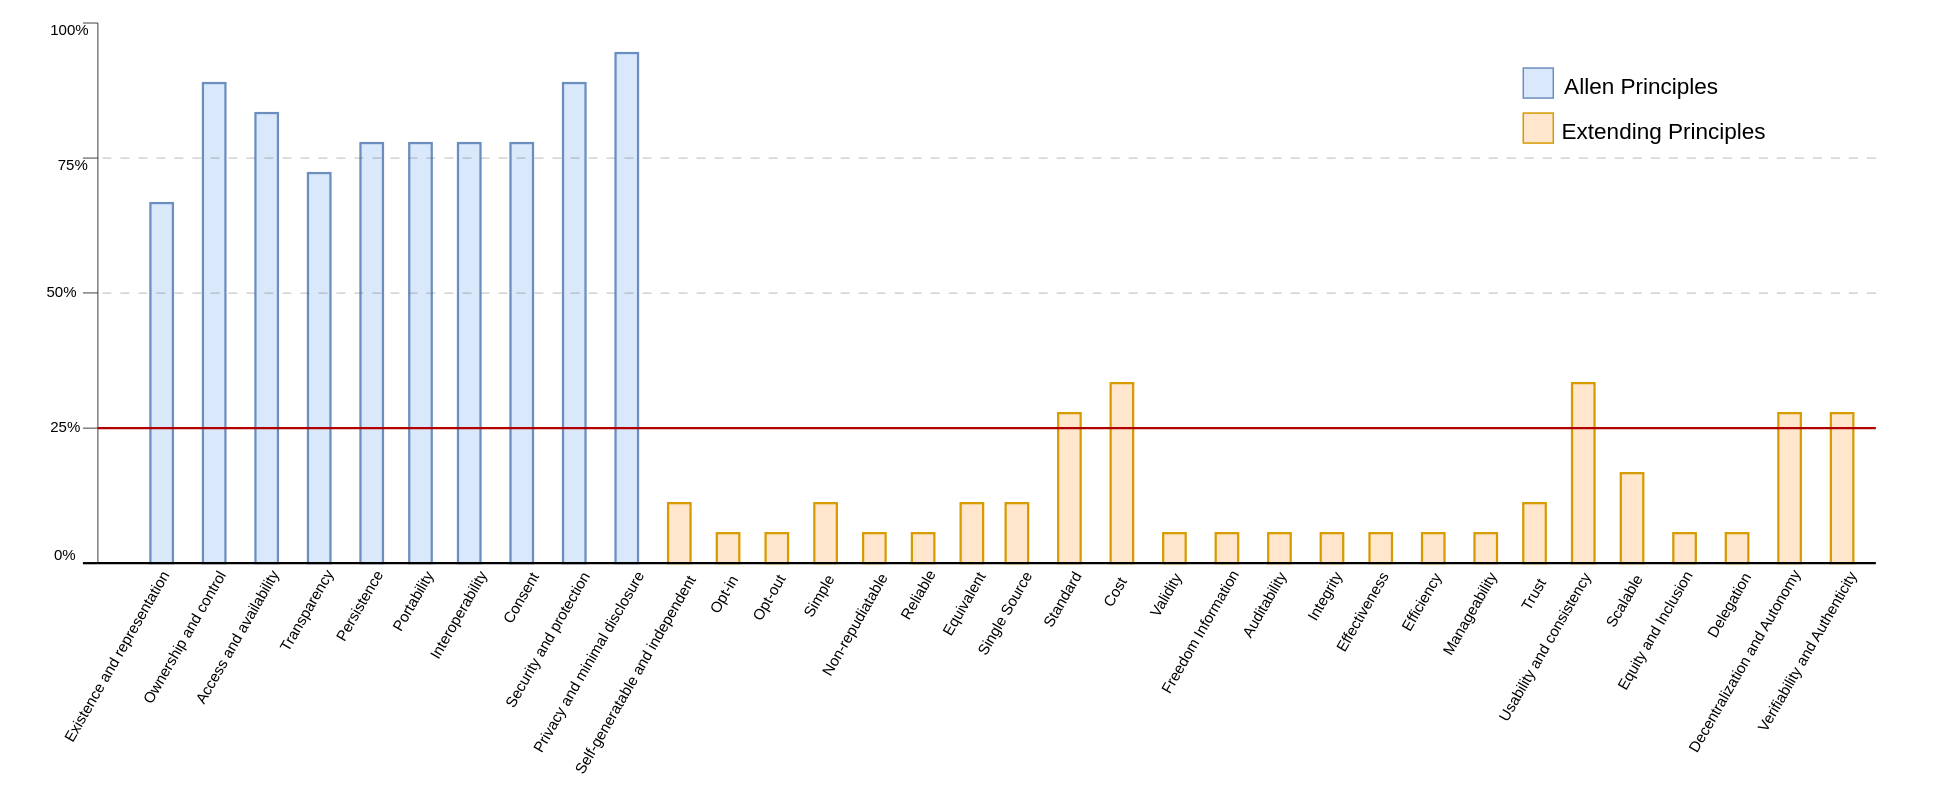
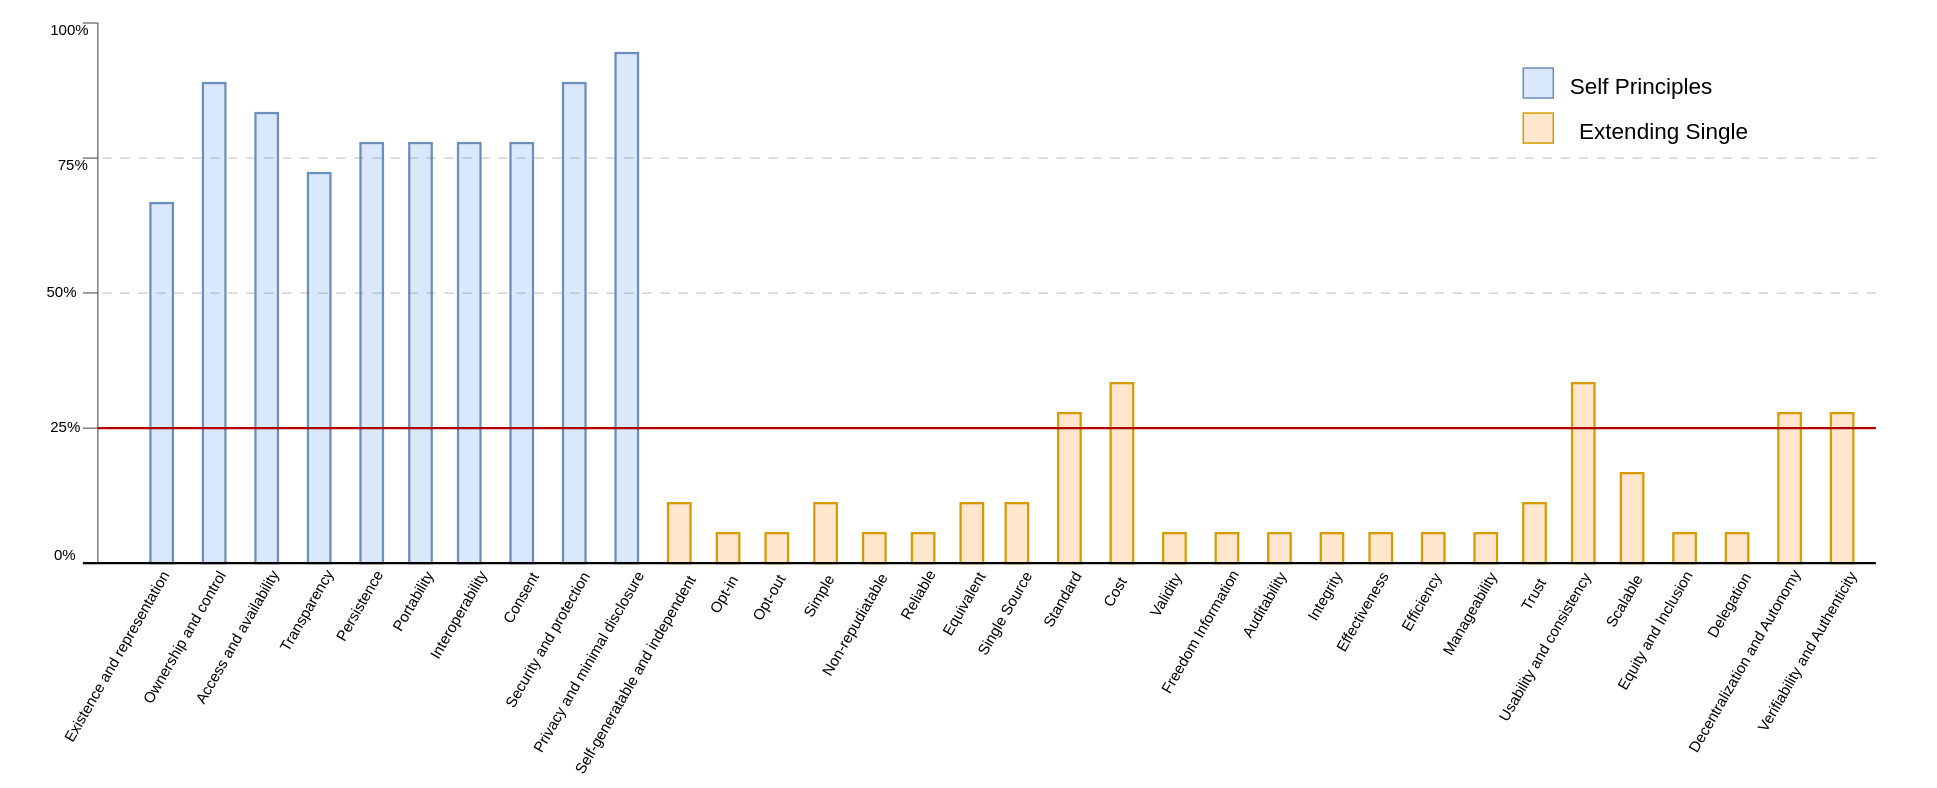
(1641, 87) -> (1641, 87)
(1664, 145) -> (1664, 132)
